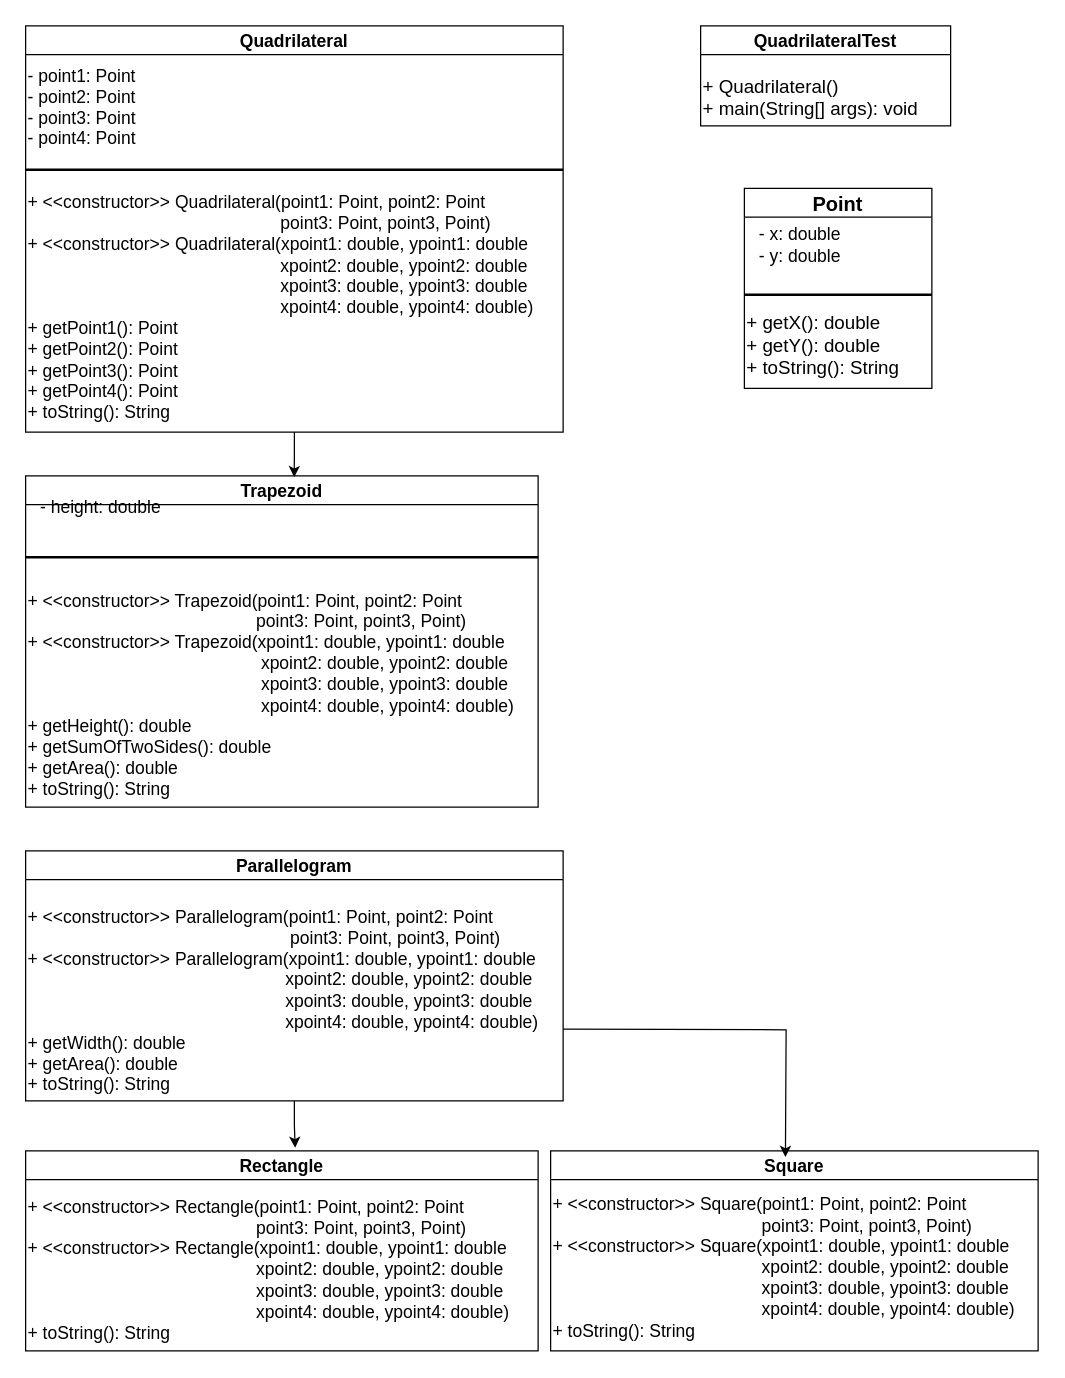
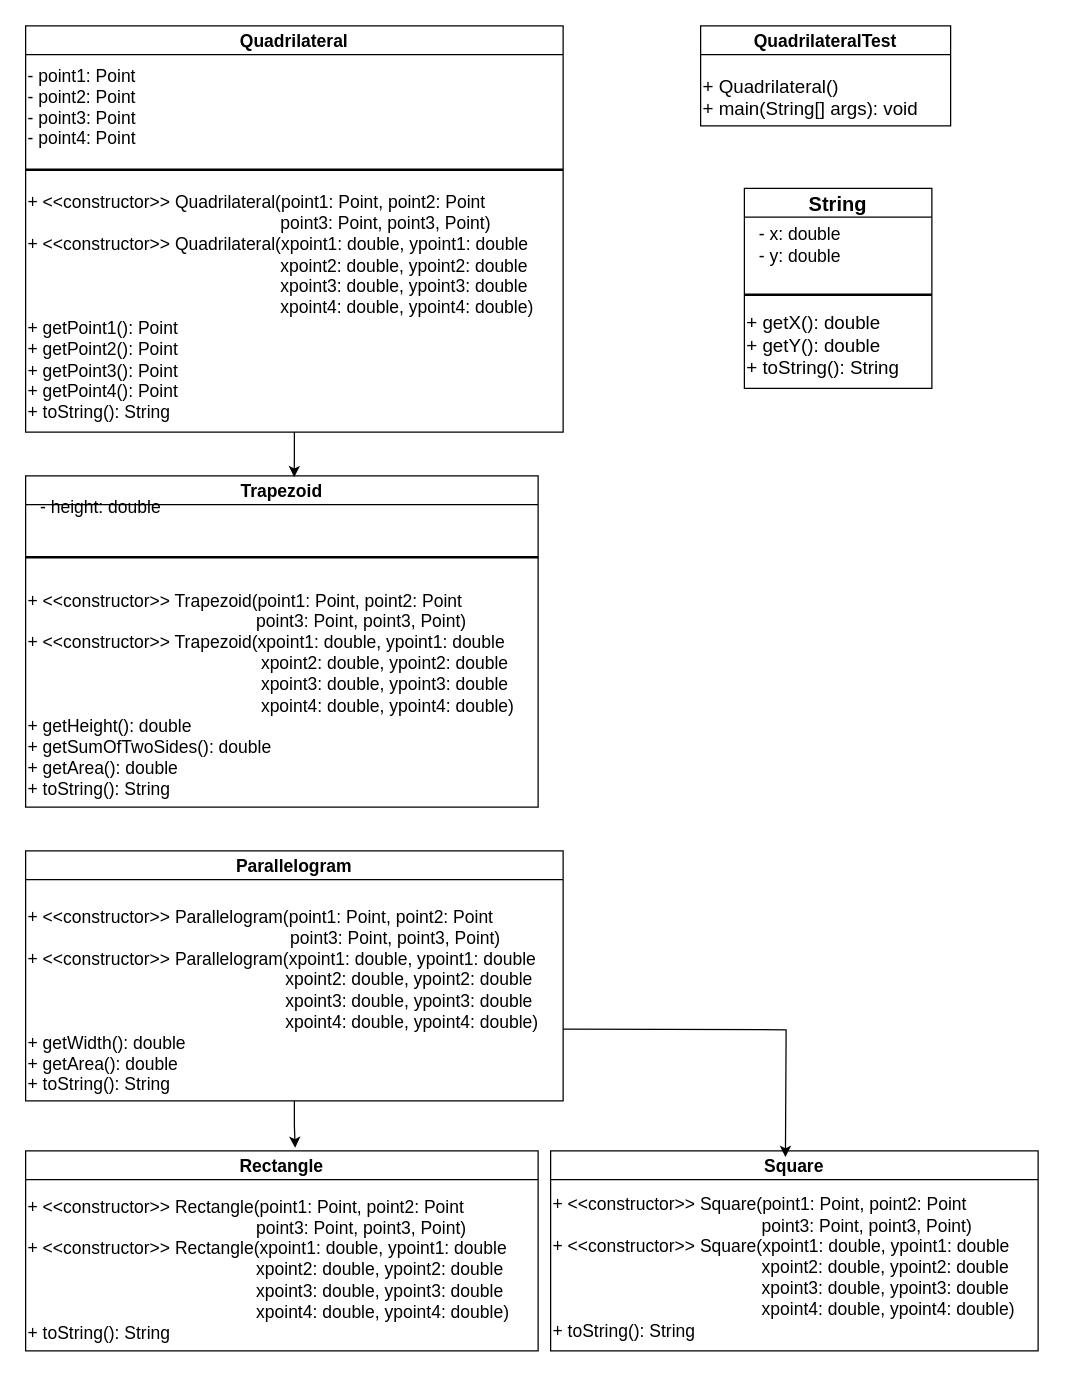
(838, 204) -> (838, 204)
